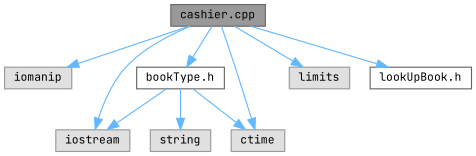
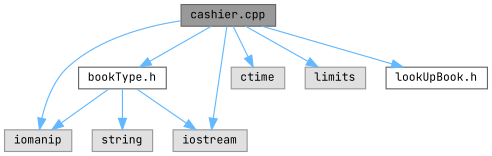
(214, 106) -> (85, 106)
